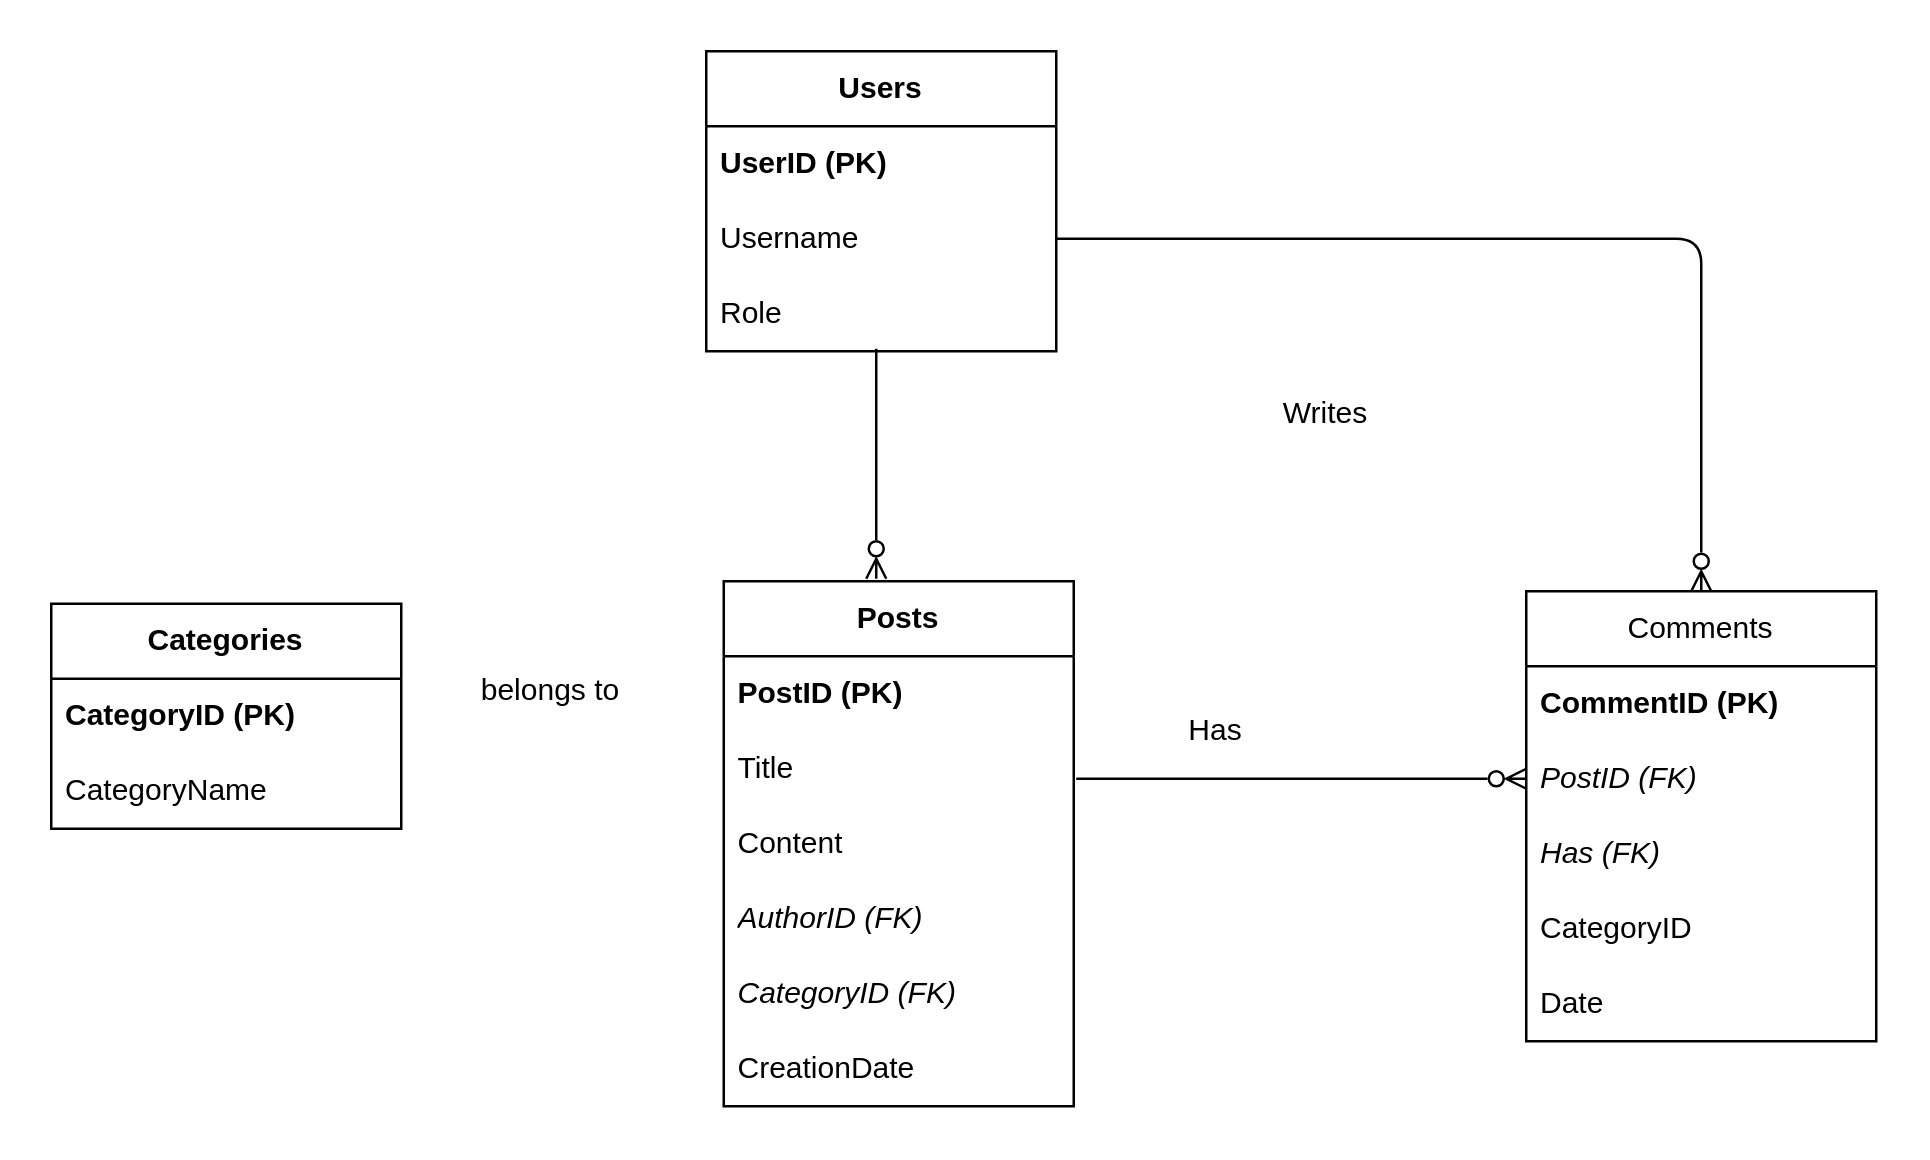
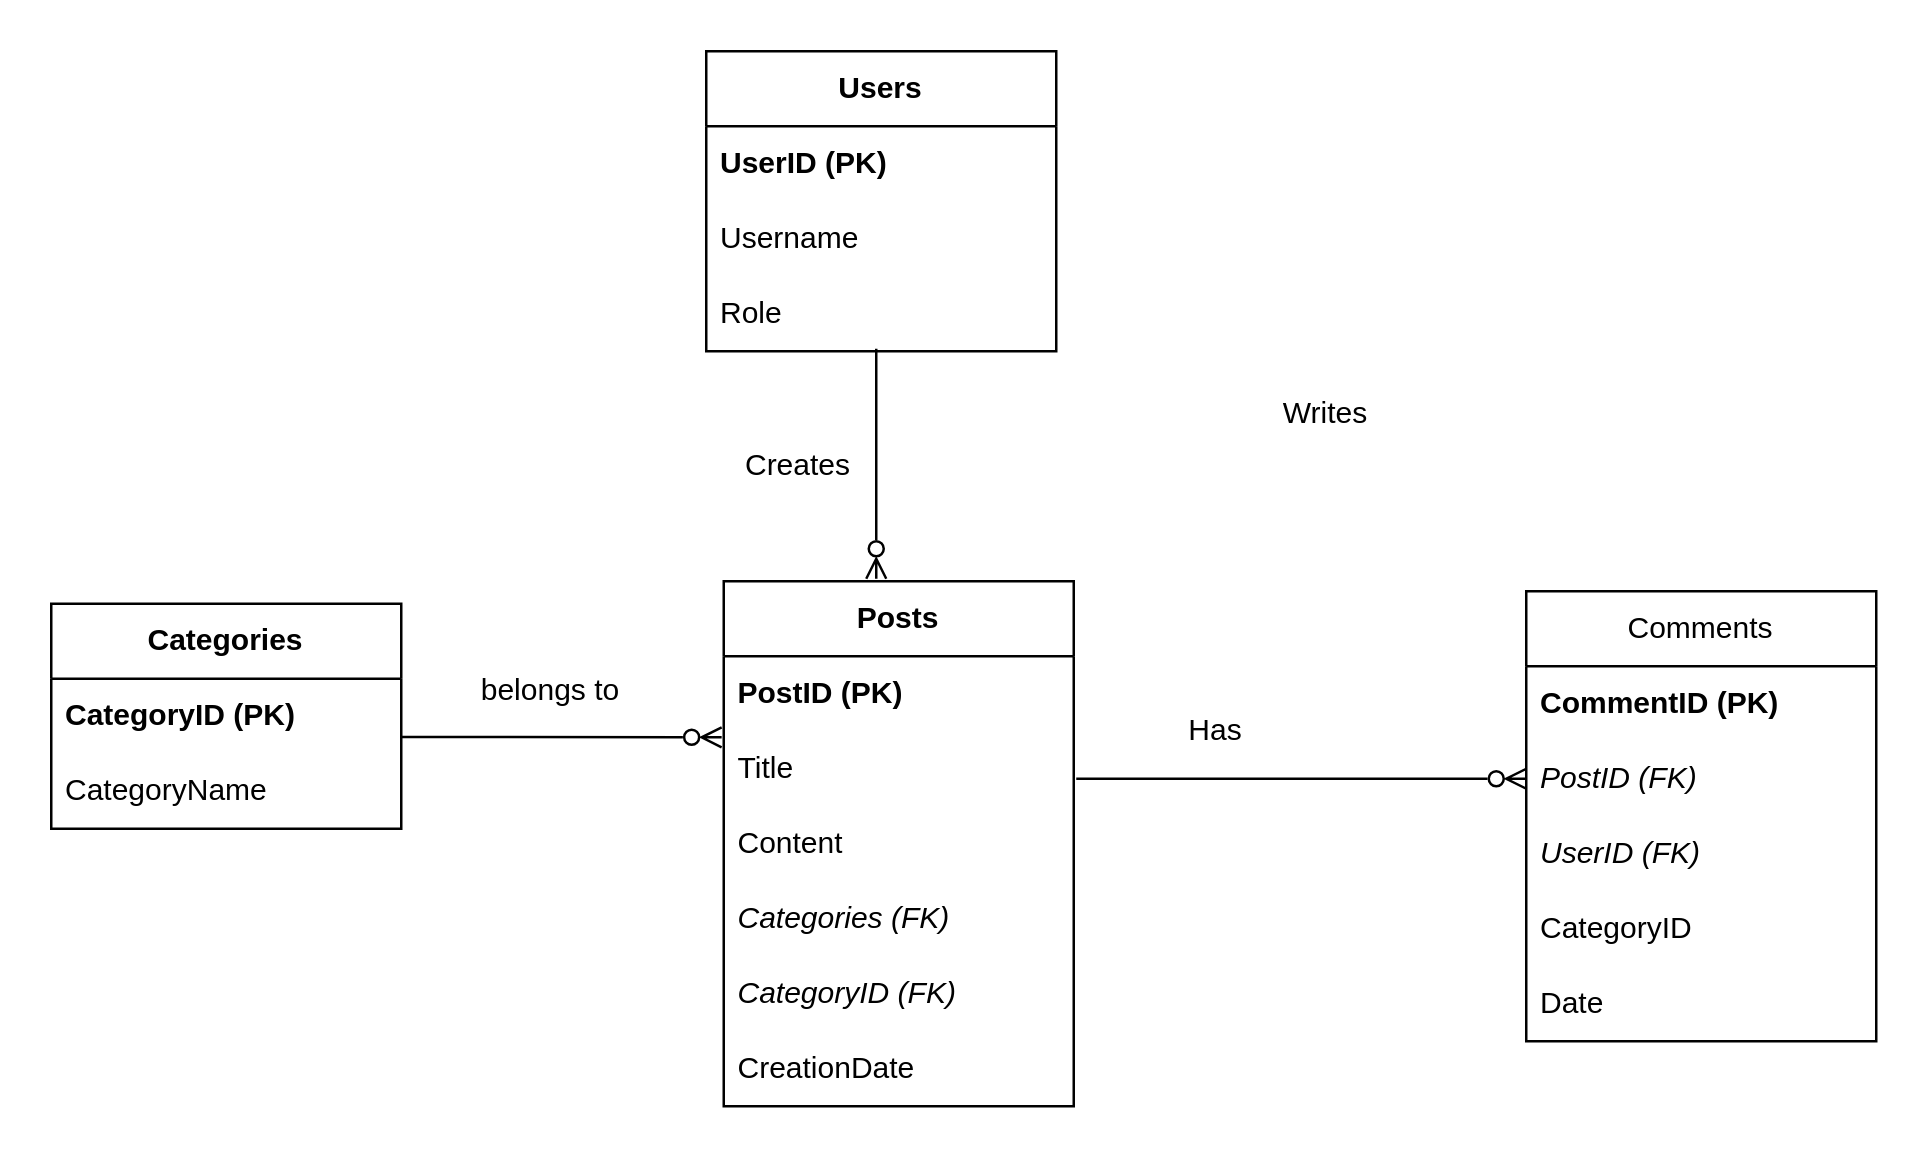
(1529, 239) -> none
none -> (799, 466)
none -> (544, 737)
(1605, 854) -> (1630, 854)
(844, 919) -> (857, 919)
